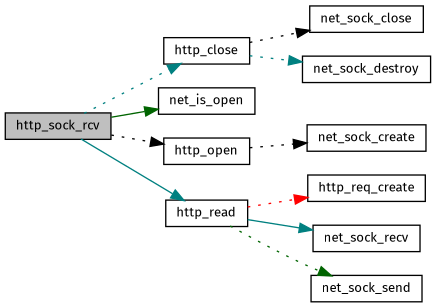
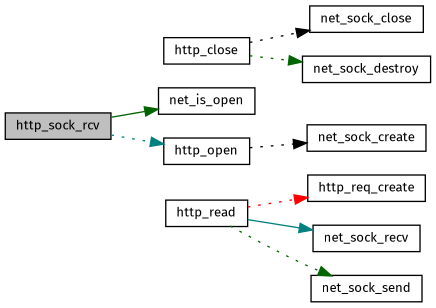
(269, 58) -> (269, 58)
(127, 91) -> none
(131, 138) -> (131, 138)
(127, 166) -> none
